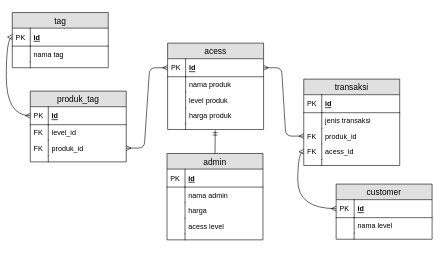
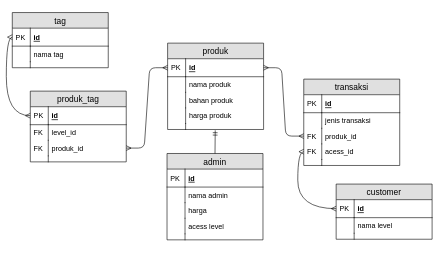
(215, 51) -> (215, 51)
(210, 100) -> (212, 100)
